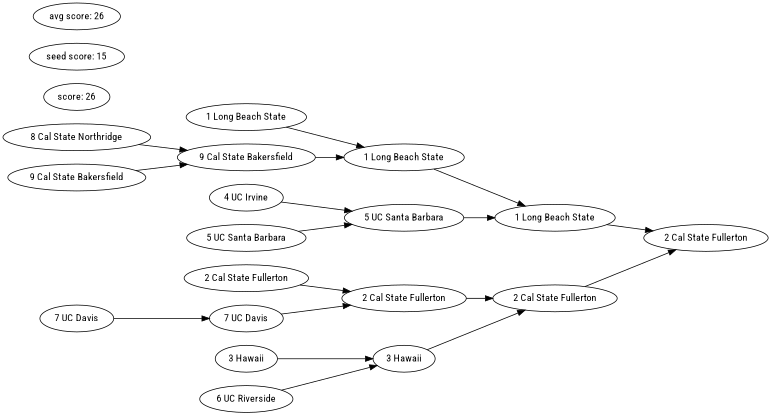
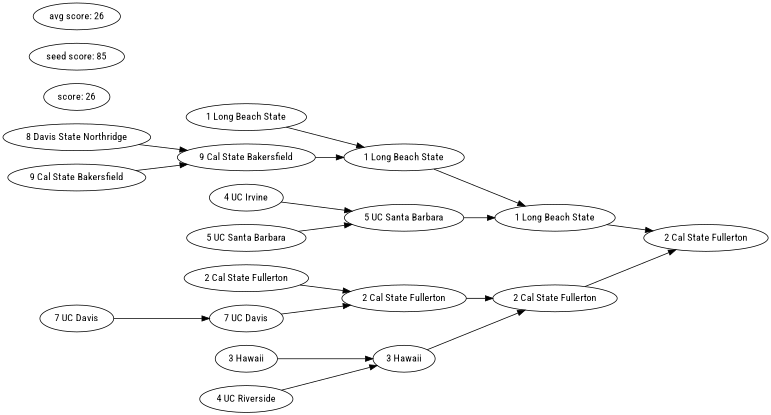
(77, 57) -> (77, 57)
(77, 137) -> (77, 137)
(246, 399) -> (246, 399)
